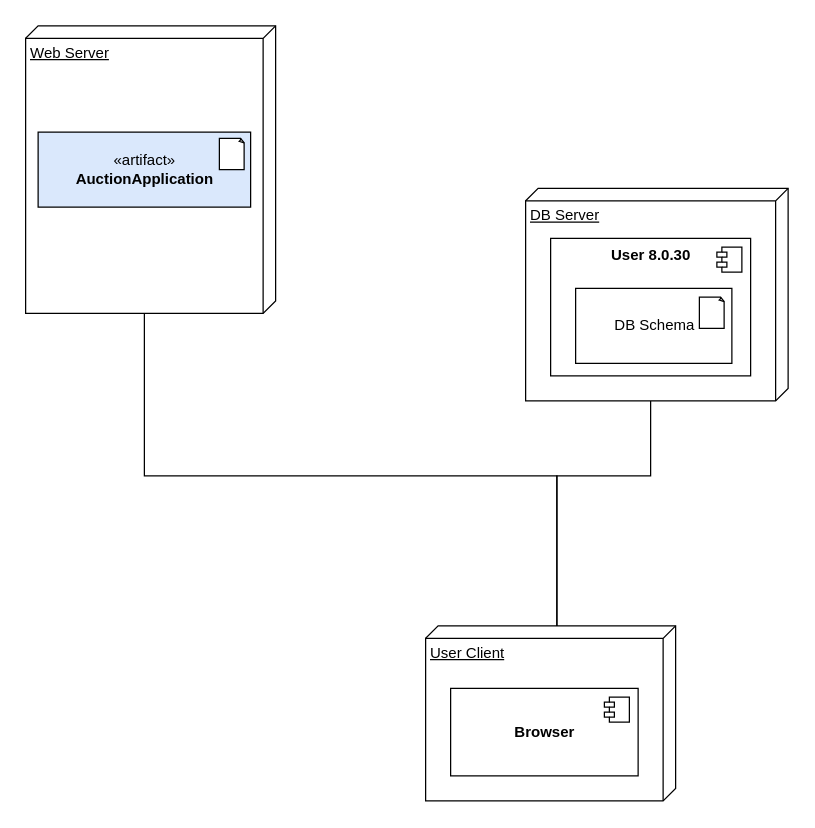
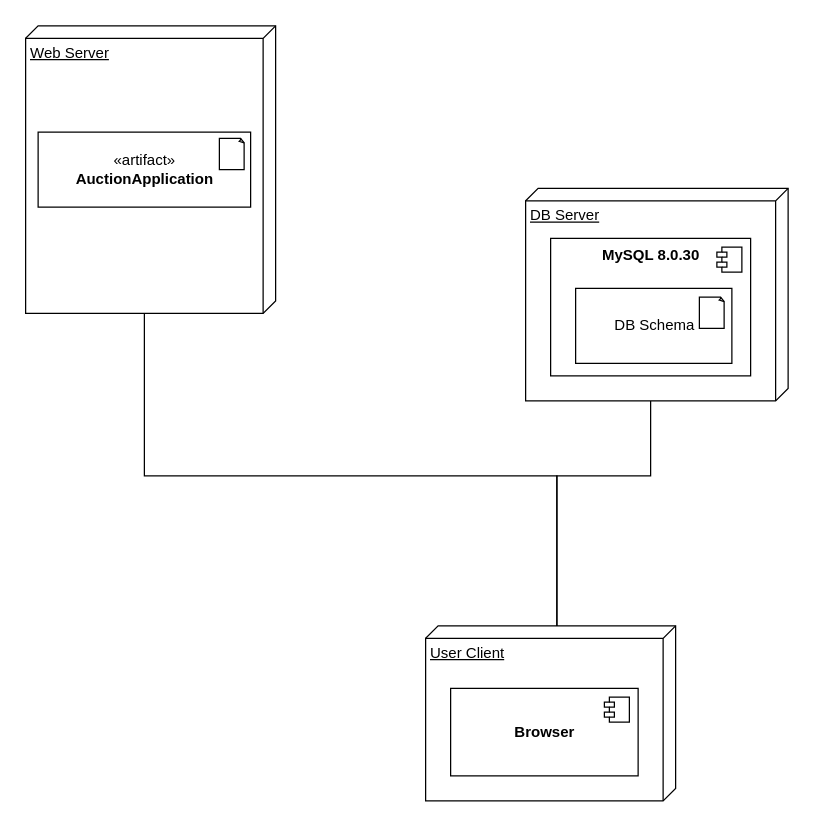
(144, 169) -> (144, 169)
(651, 256) -> (651, 256)
